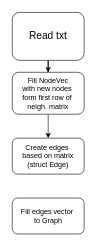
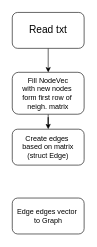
(48, 36) -> (48, 30)
(48, 156) -> (48, 147)
(48, 216) -> (48, 216)
